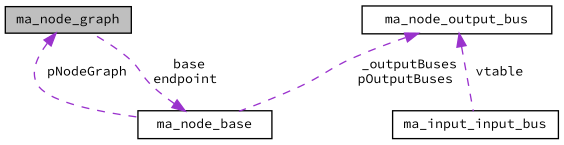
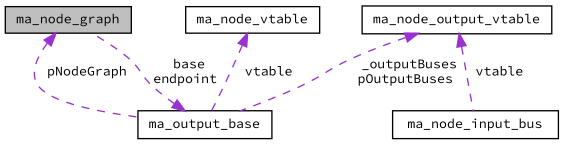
none -> (253, 20)
(457, 20) -> (457, 20)
(205, 125) -> (205, 125)
(476, 125) -> (476, 125)
